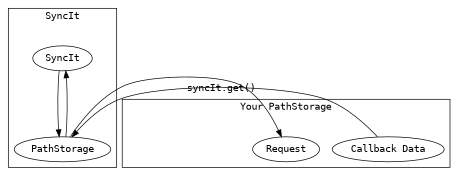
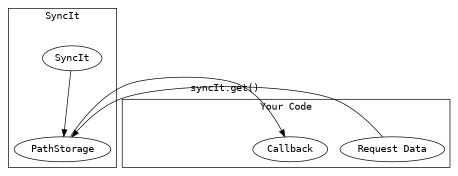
(67, 107) -> none
(286, 107) -> (286, 107)
(286, 149) -> (290, 149)
(388, 149) -> (392, 149)
